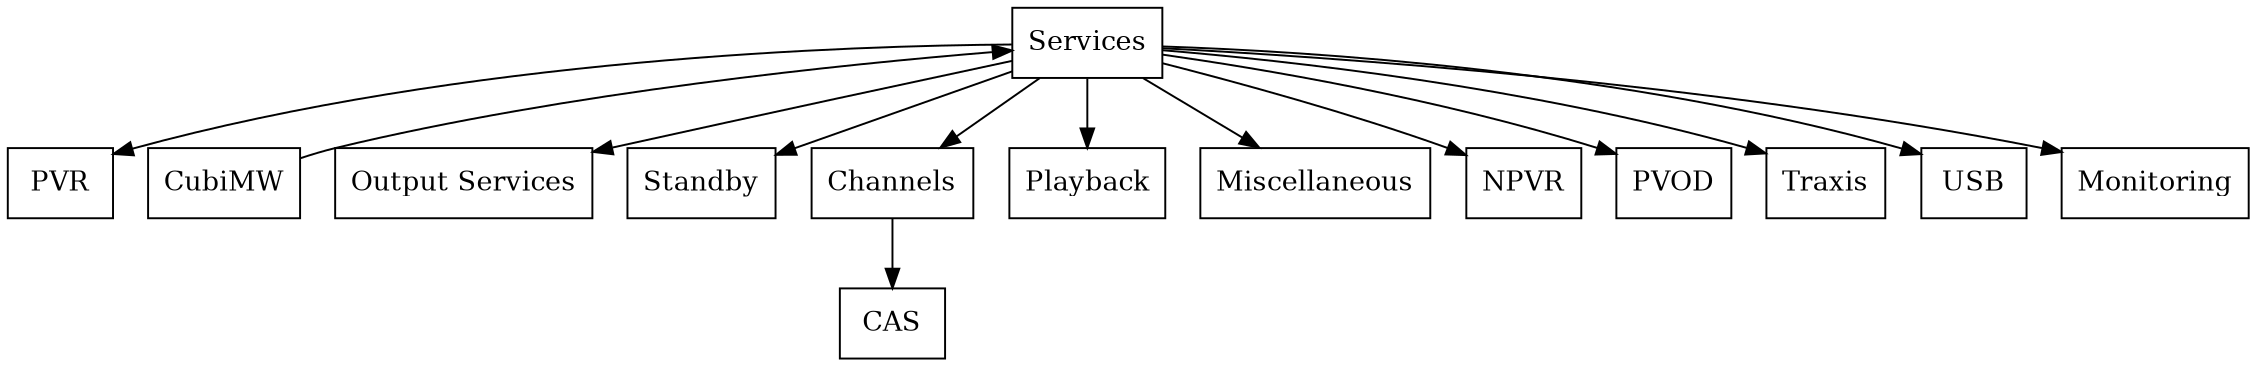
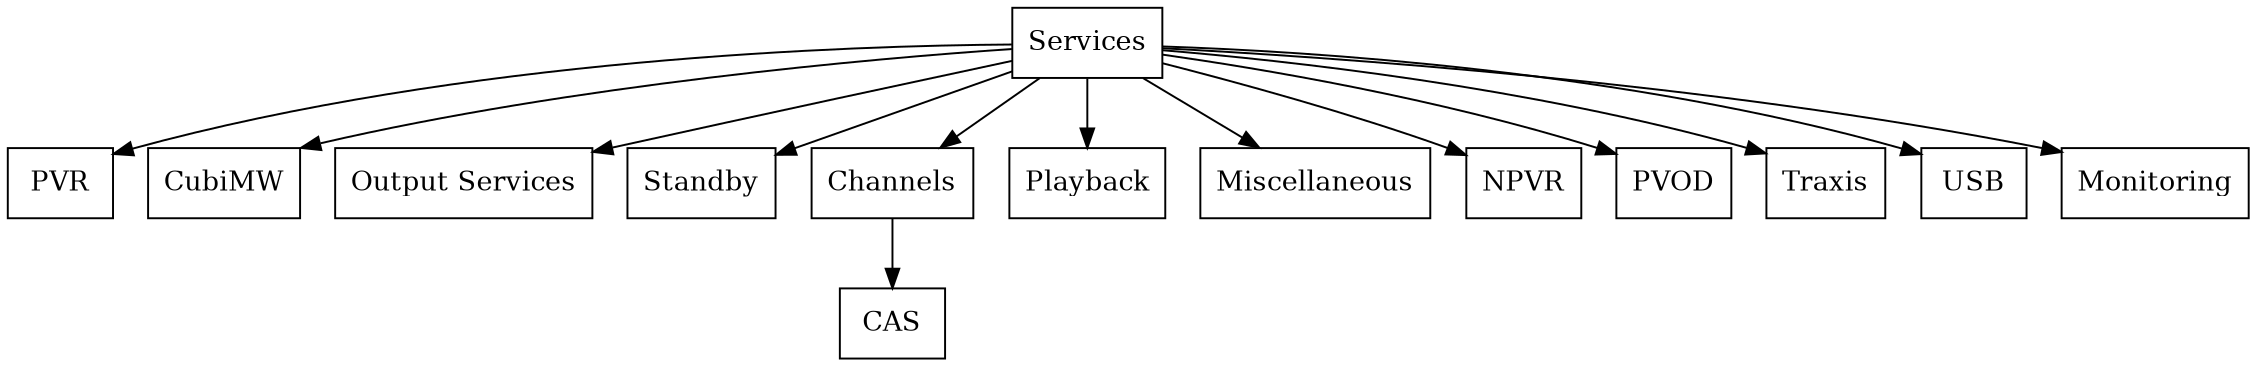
(644, 91) -> (664, 84)
